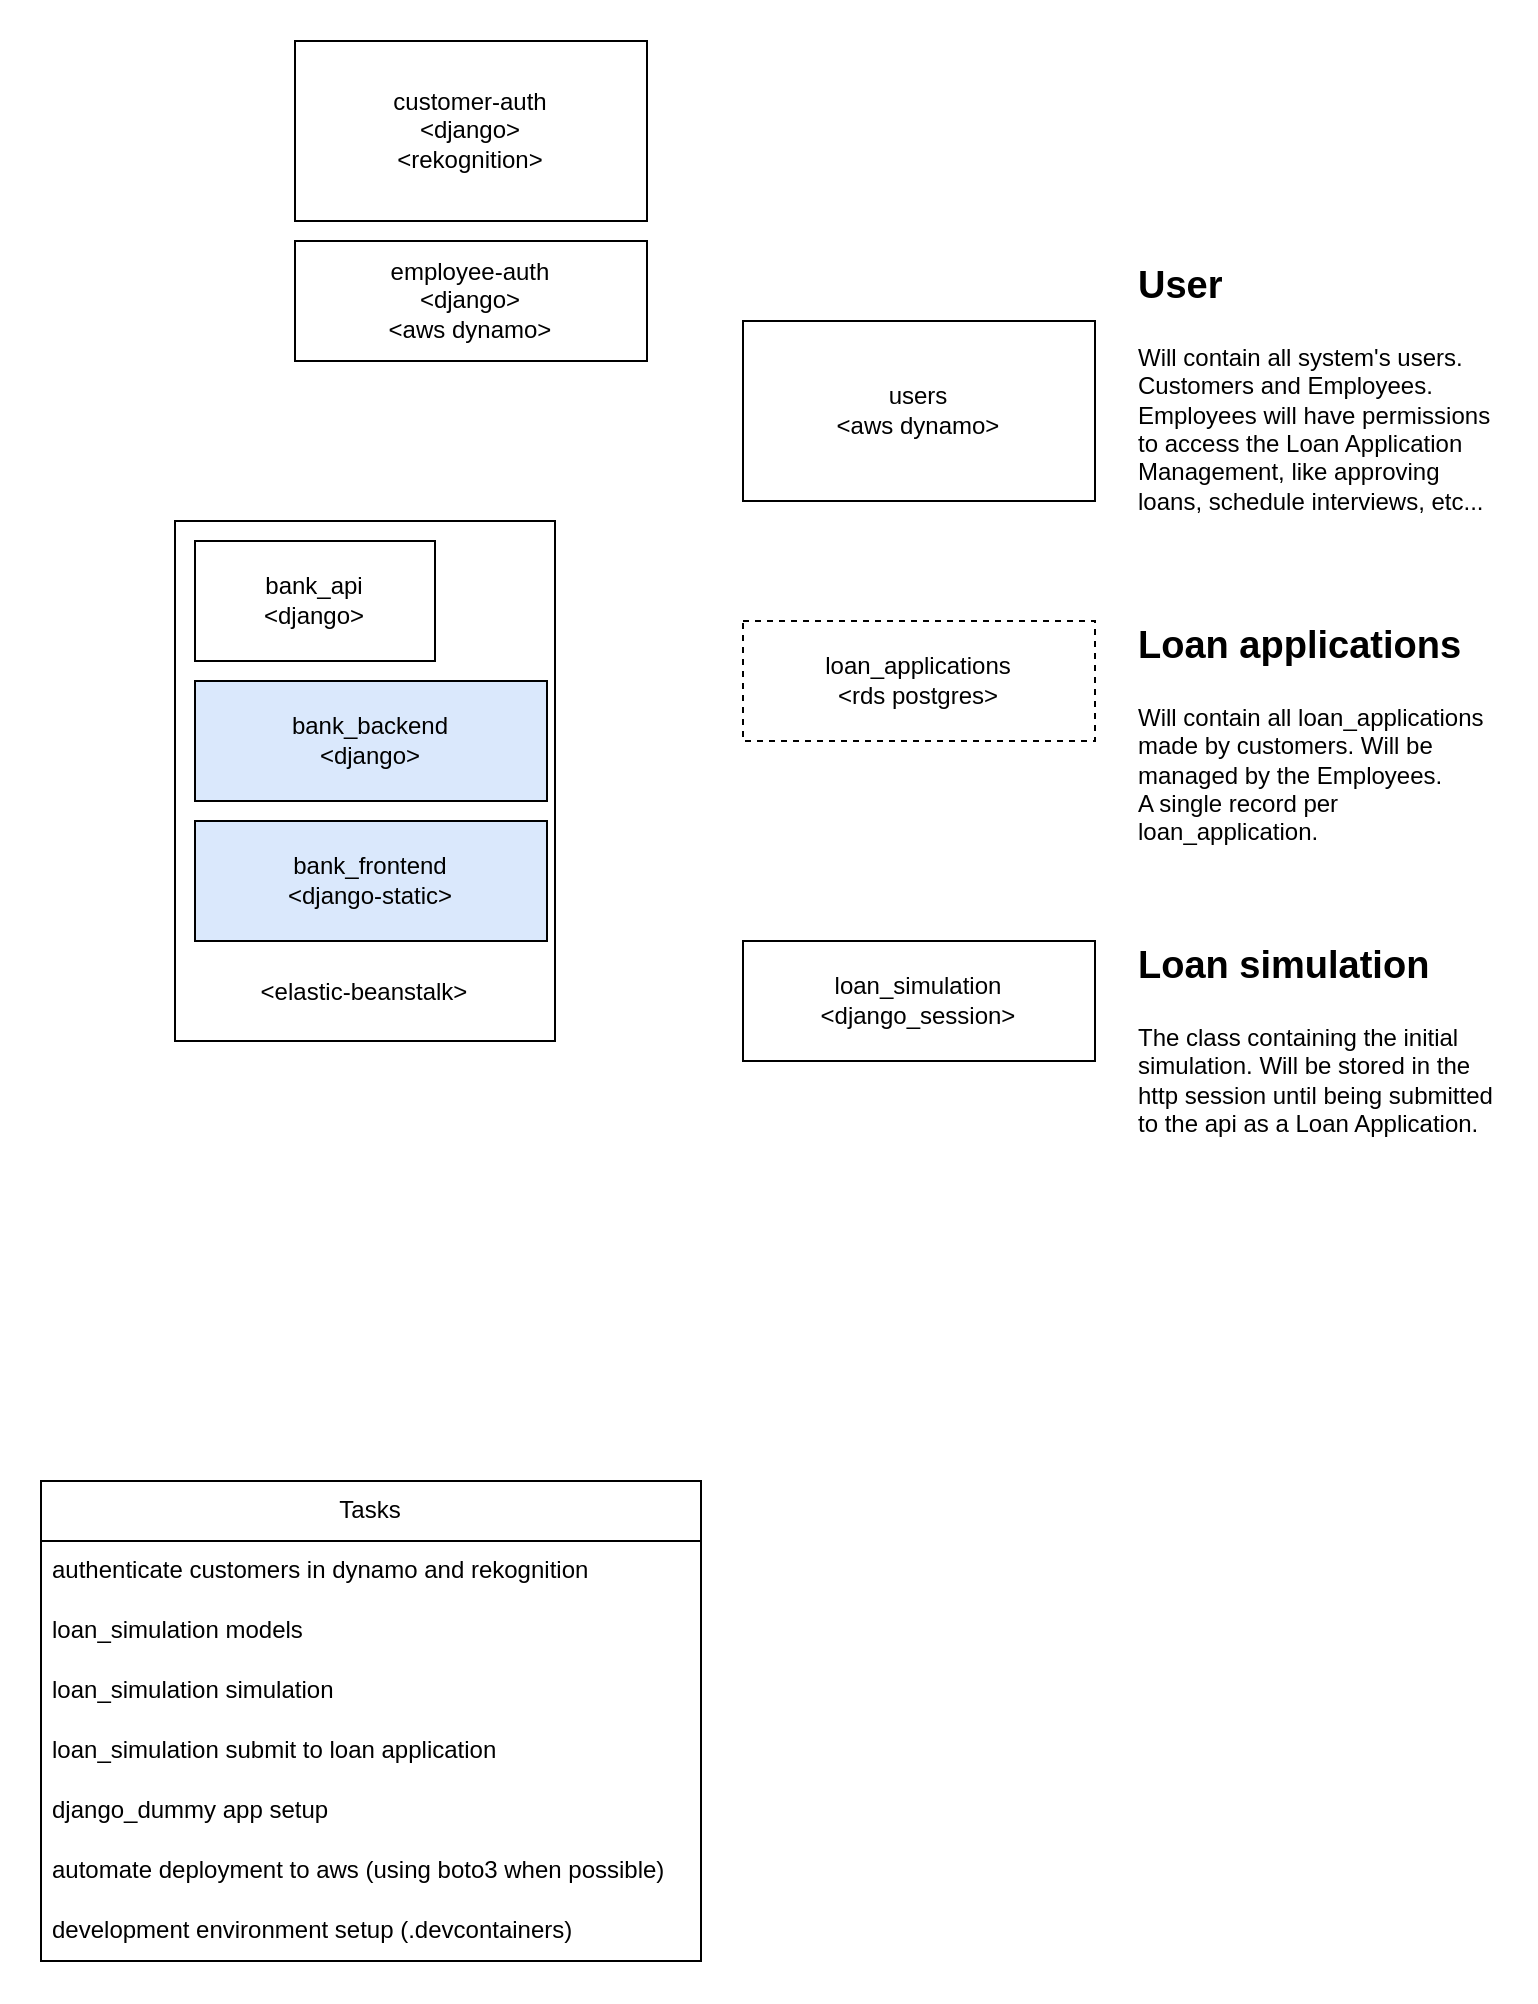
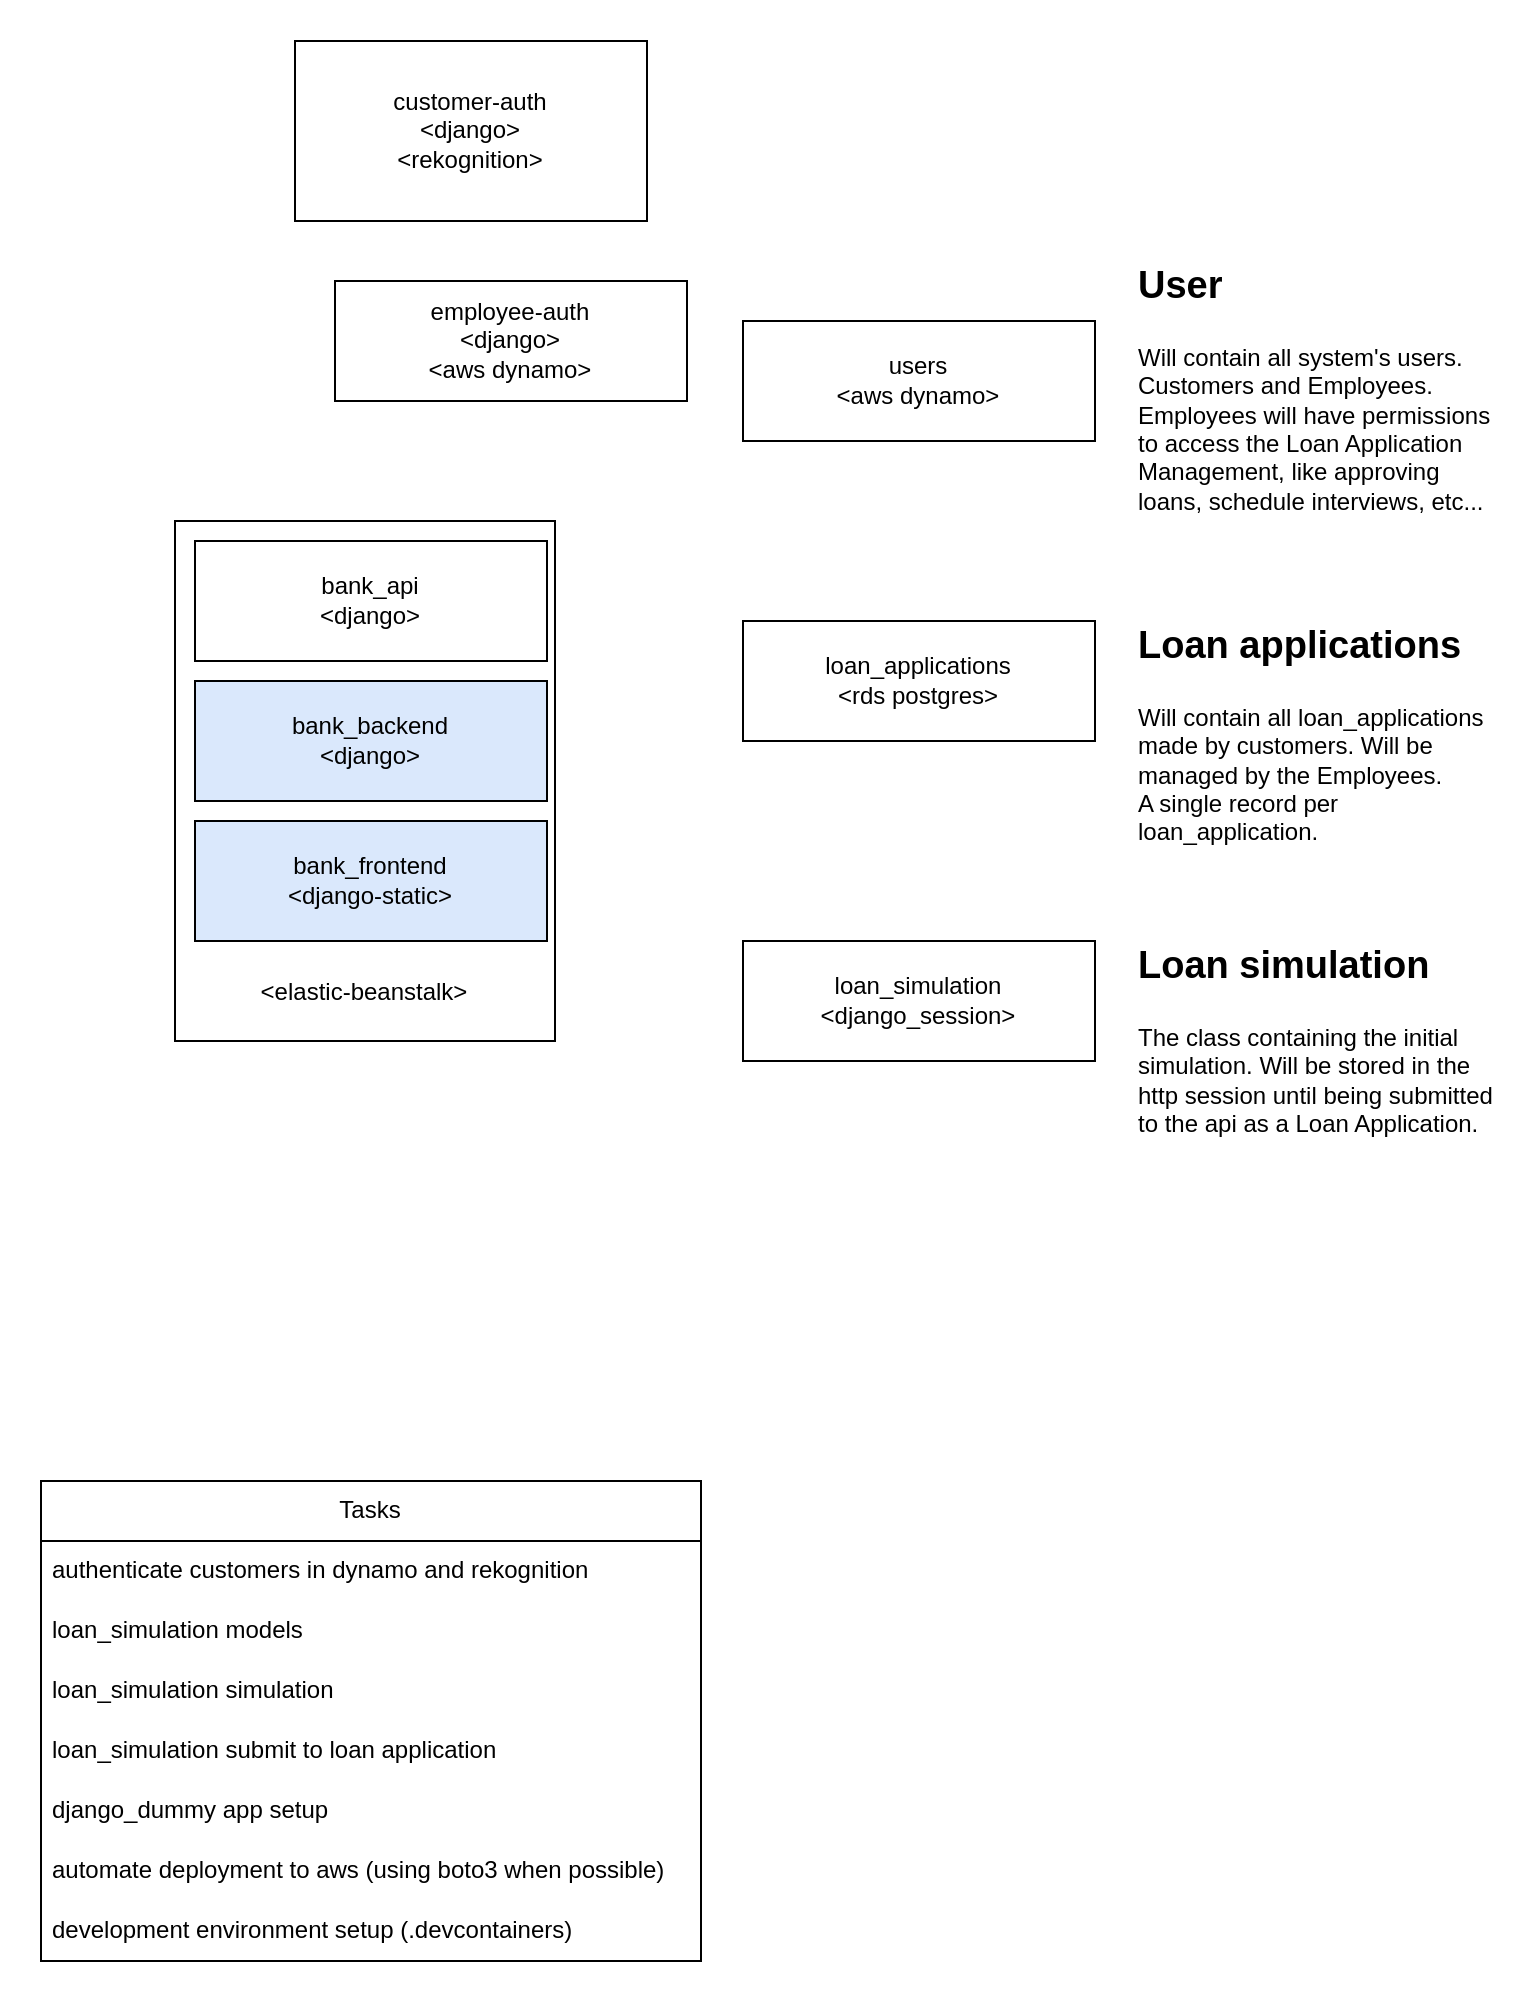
(471, 301) -> (511, 341)
(919, 411) -> (919, 381)
(315, 601) -> (371, 601)
(919, 681) -> (919, 681)
